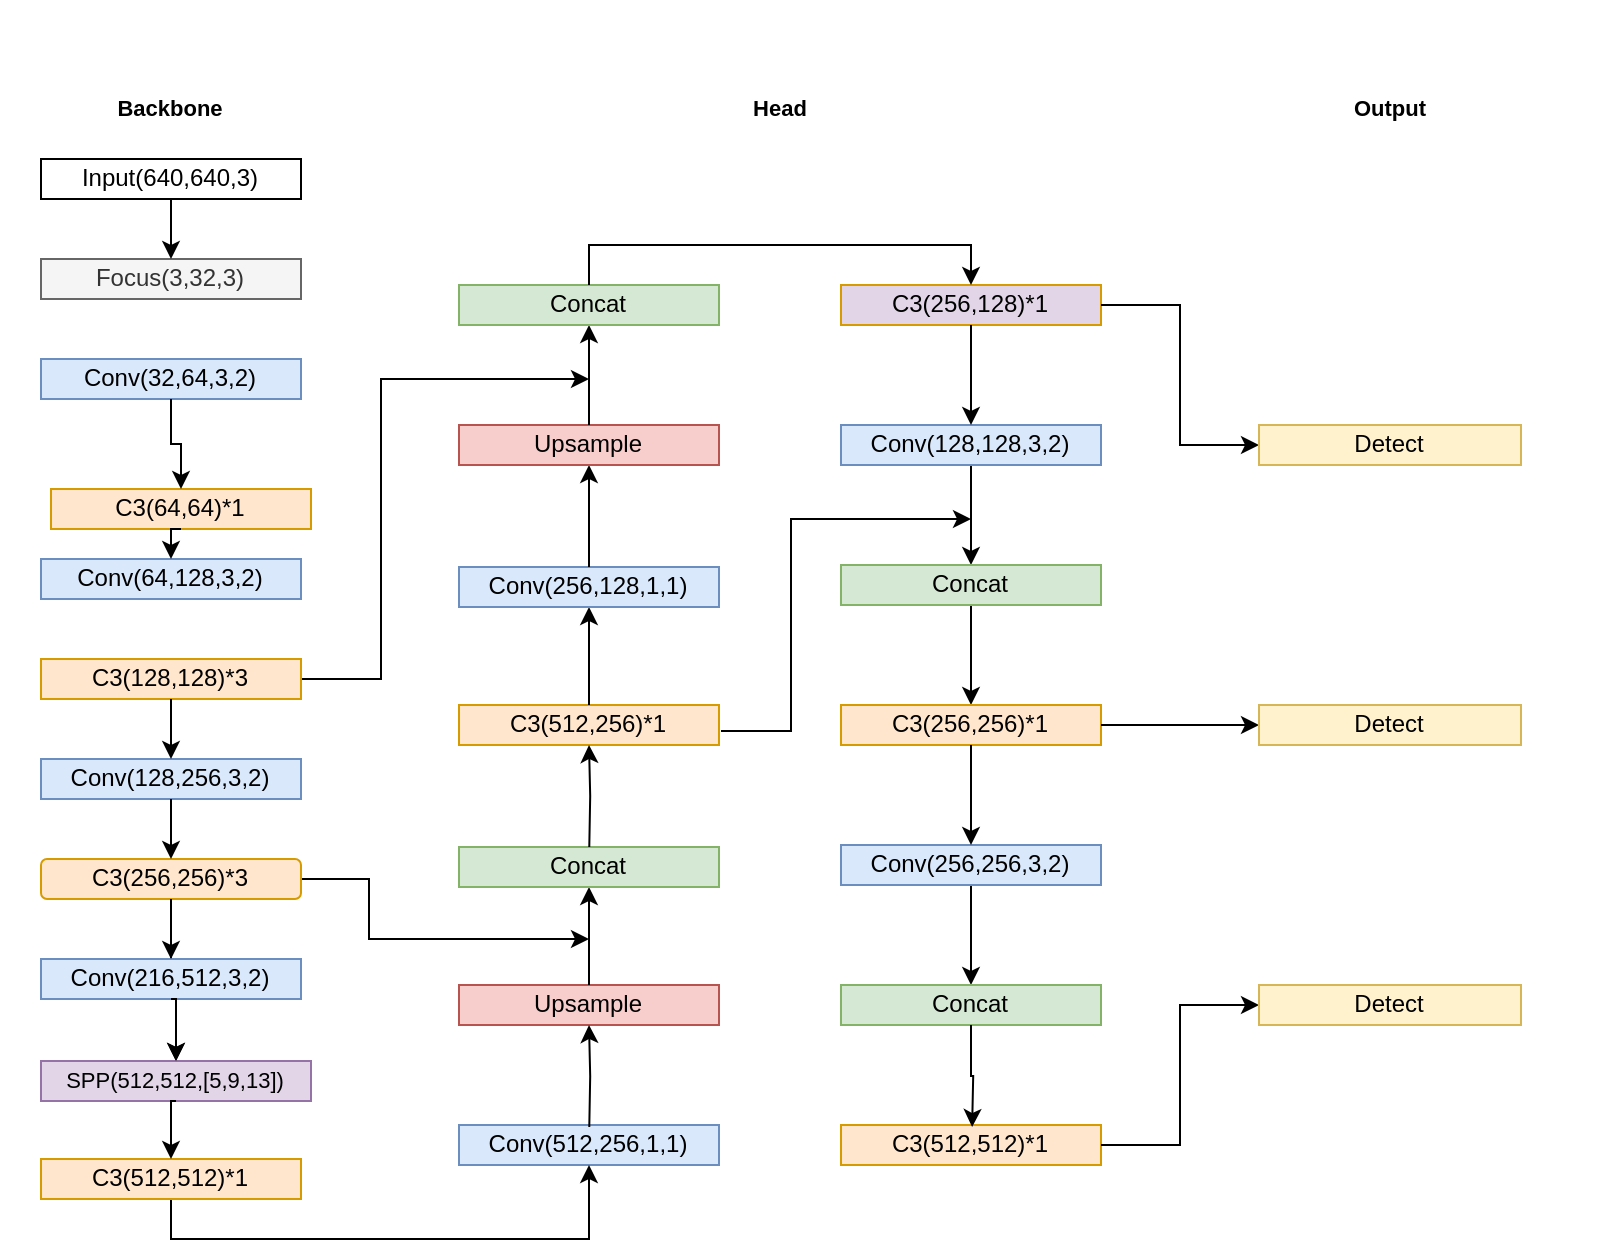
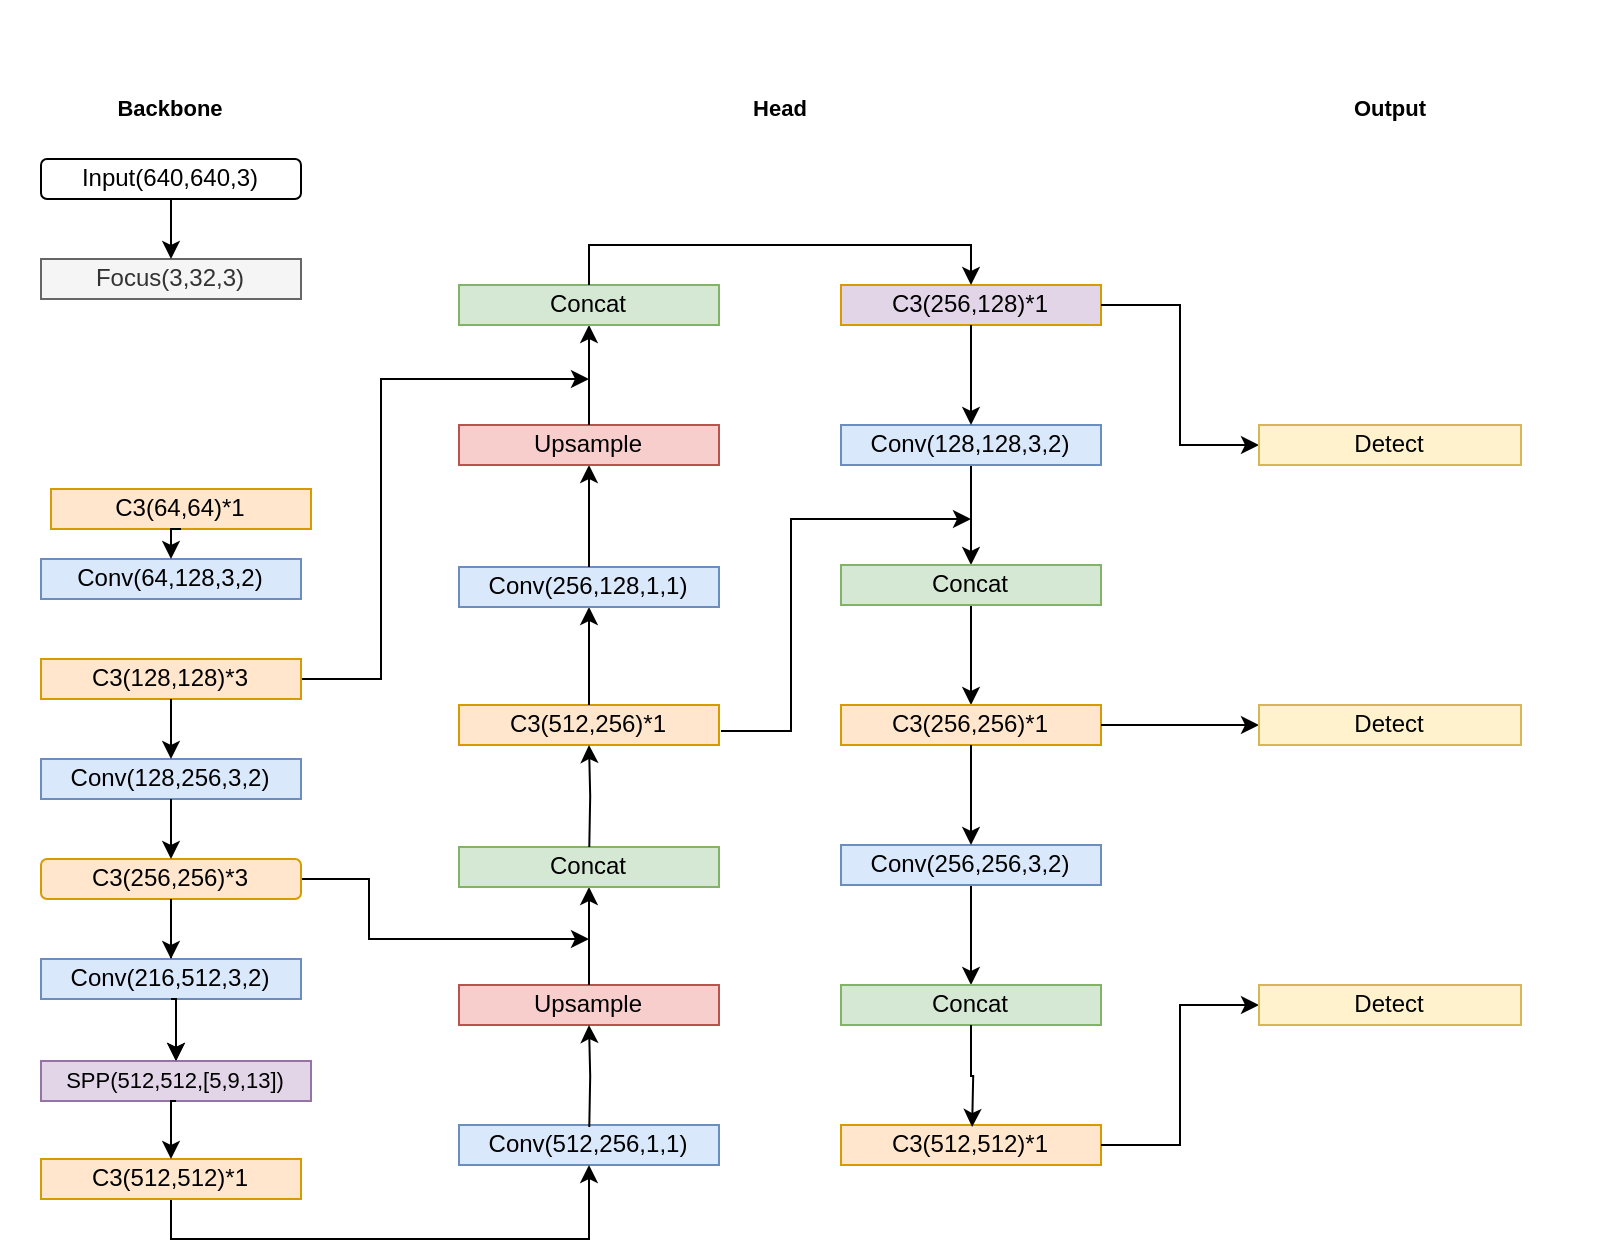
(171, 179) -> (171, 179)
(171, 379) -> none
(171, 442) -> none
